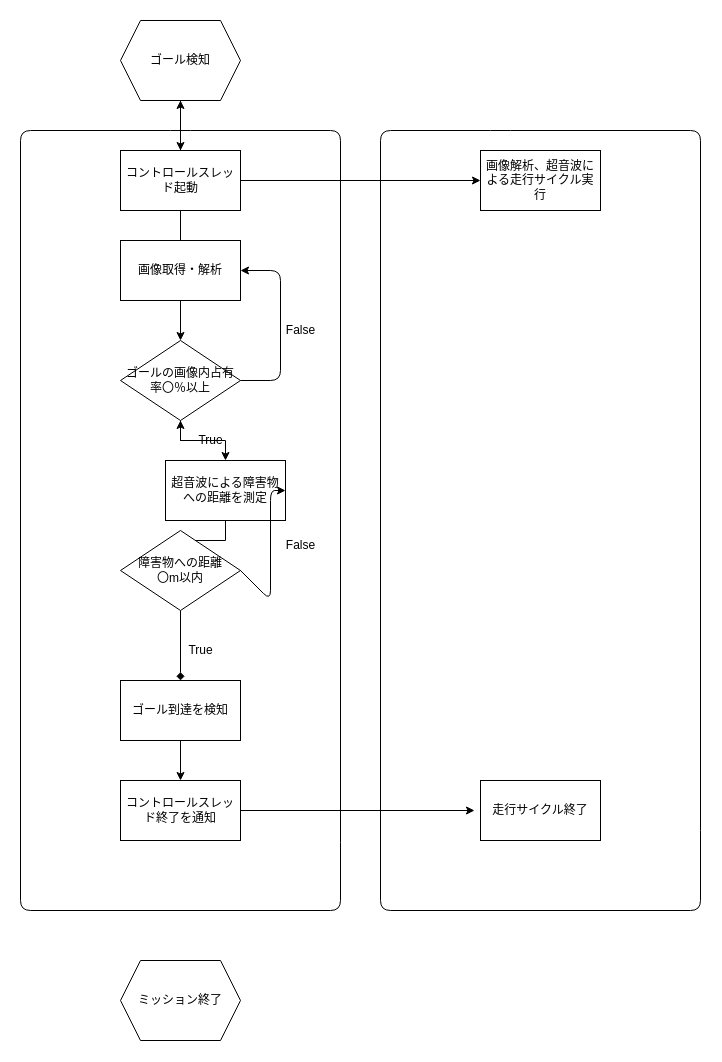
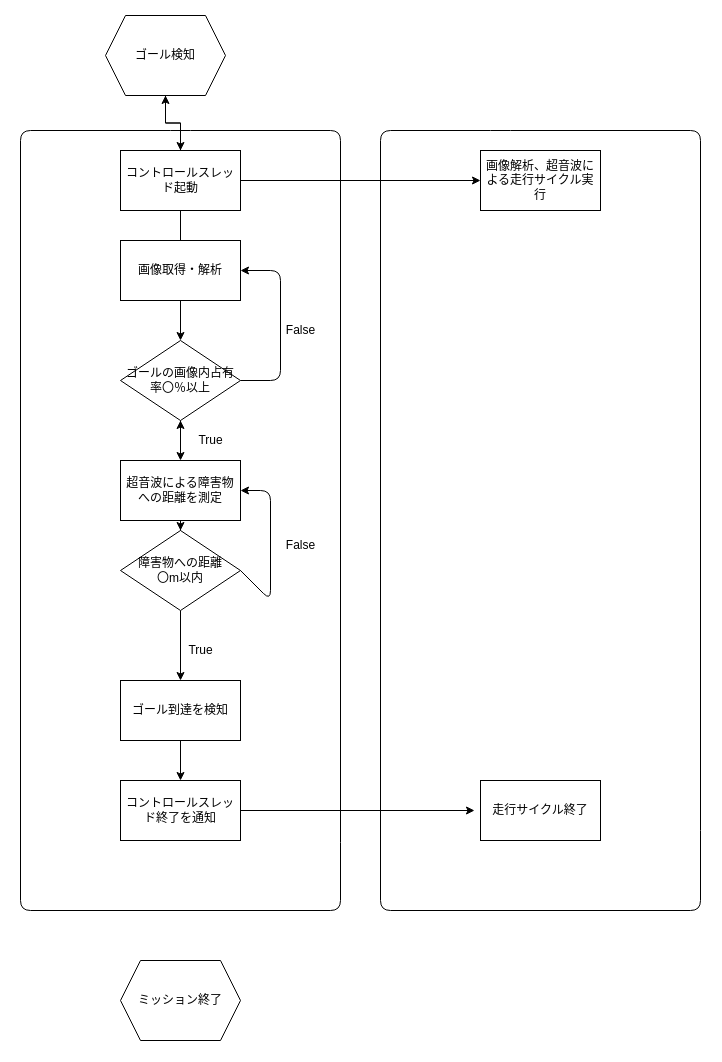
(181, 61) -> (166, 56)
(226, 491) -> (181, 491)
(181, 672) -> (181, 672)
